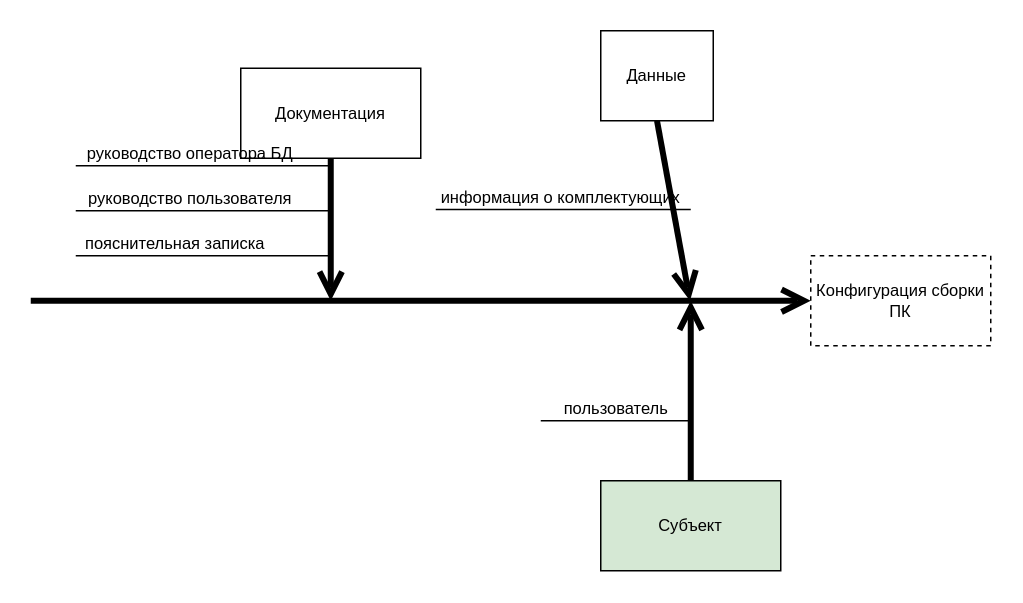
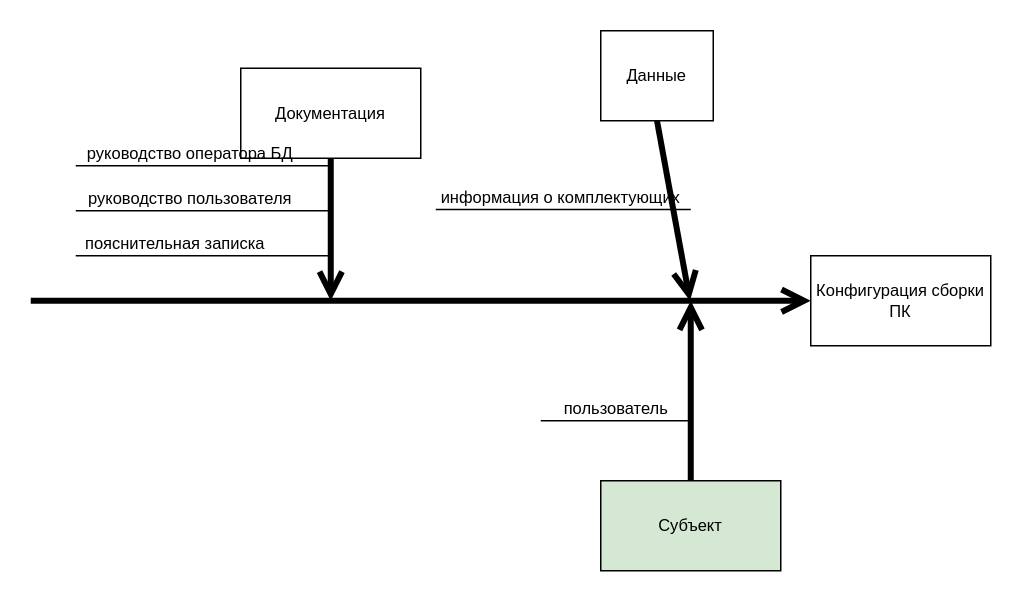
(901, 301) -> (901, 301)
